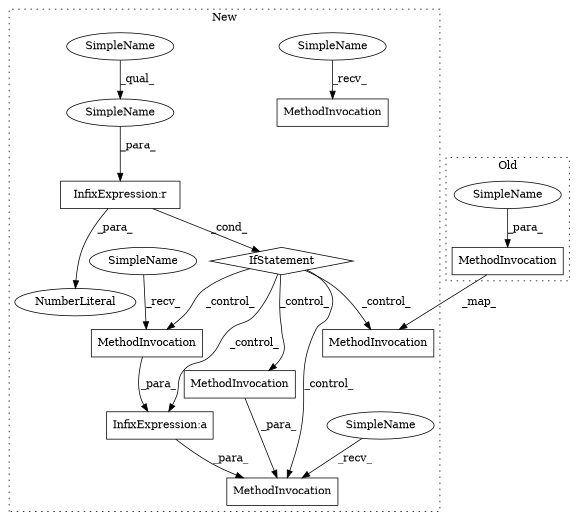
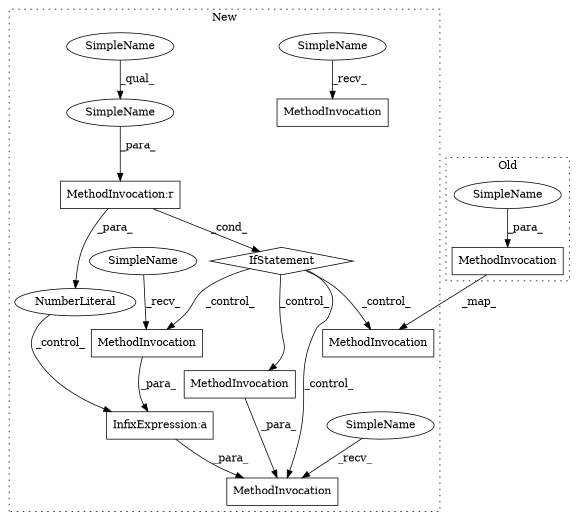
(120, 195) -> (120, 195)
(222, 339) -> (47, 372)
